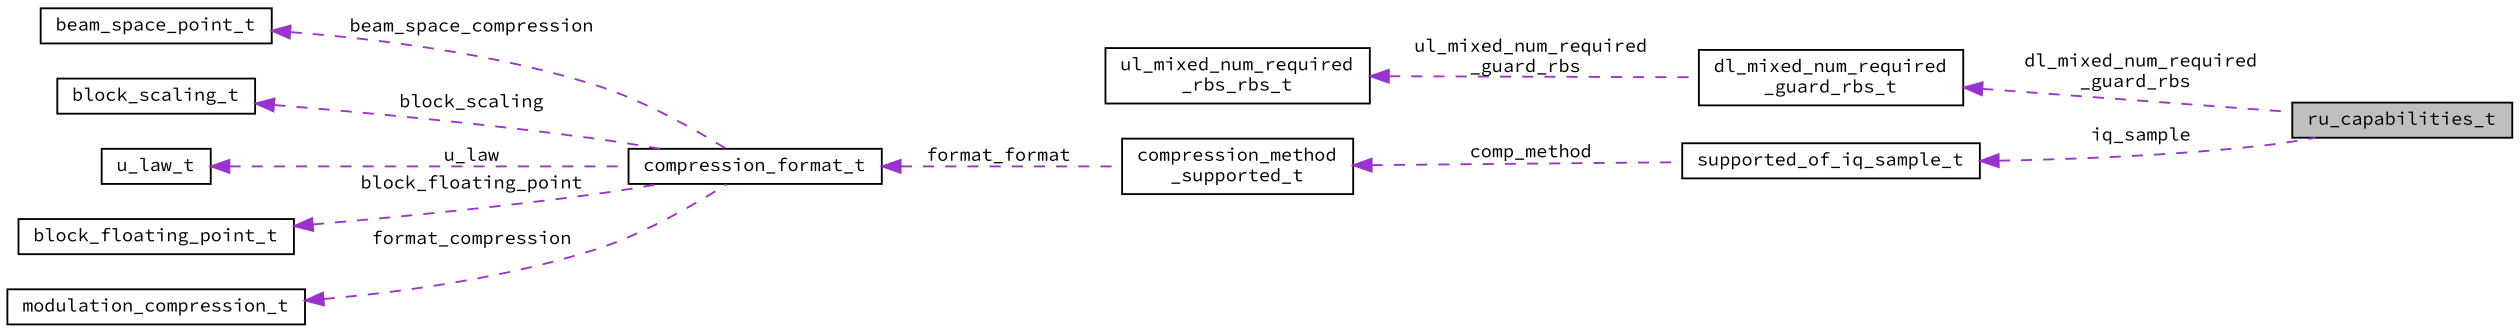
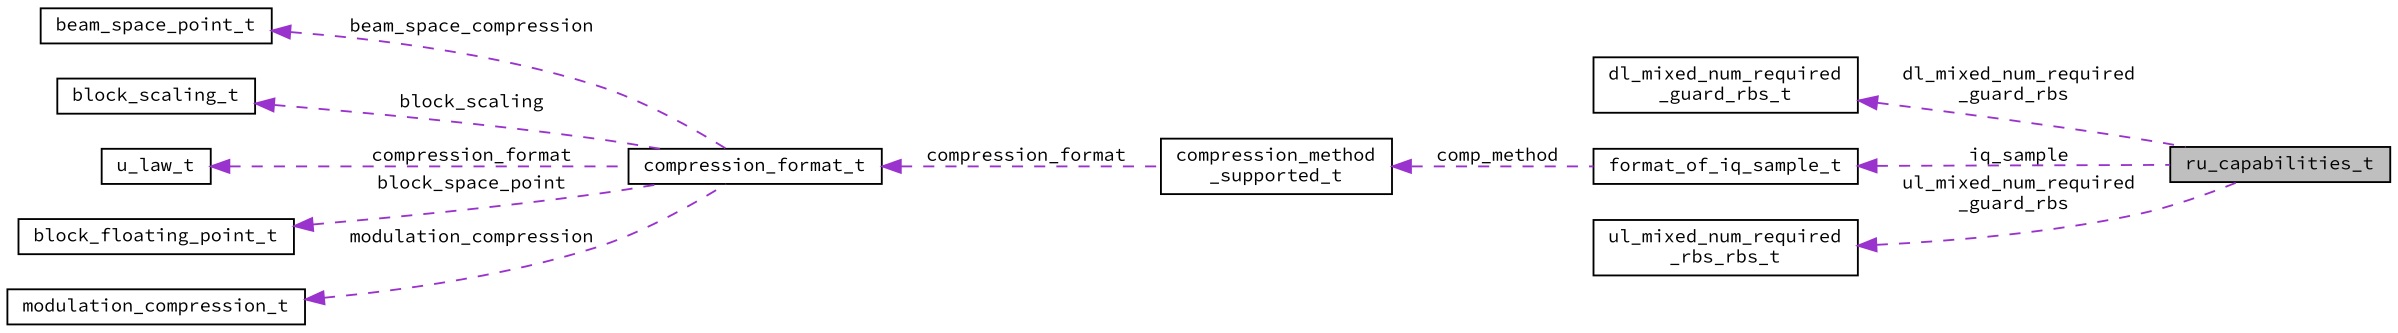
(1544, 77) -> (2060, 228)
(467, 156) -> (467, 156)
(994, 156) -> (1021, 156)
(1831, 161) -> (1726, 166)
(467, 184) -> (467, 184)
(467, 239) -> (467, 238)
